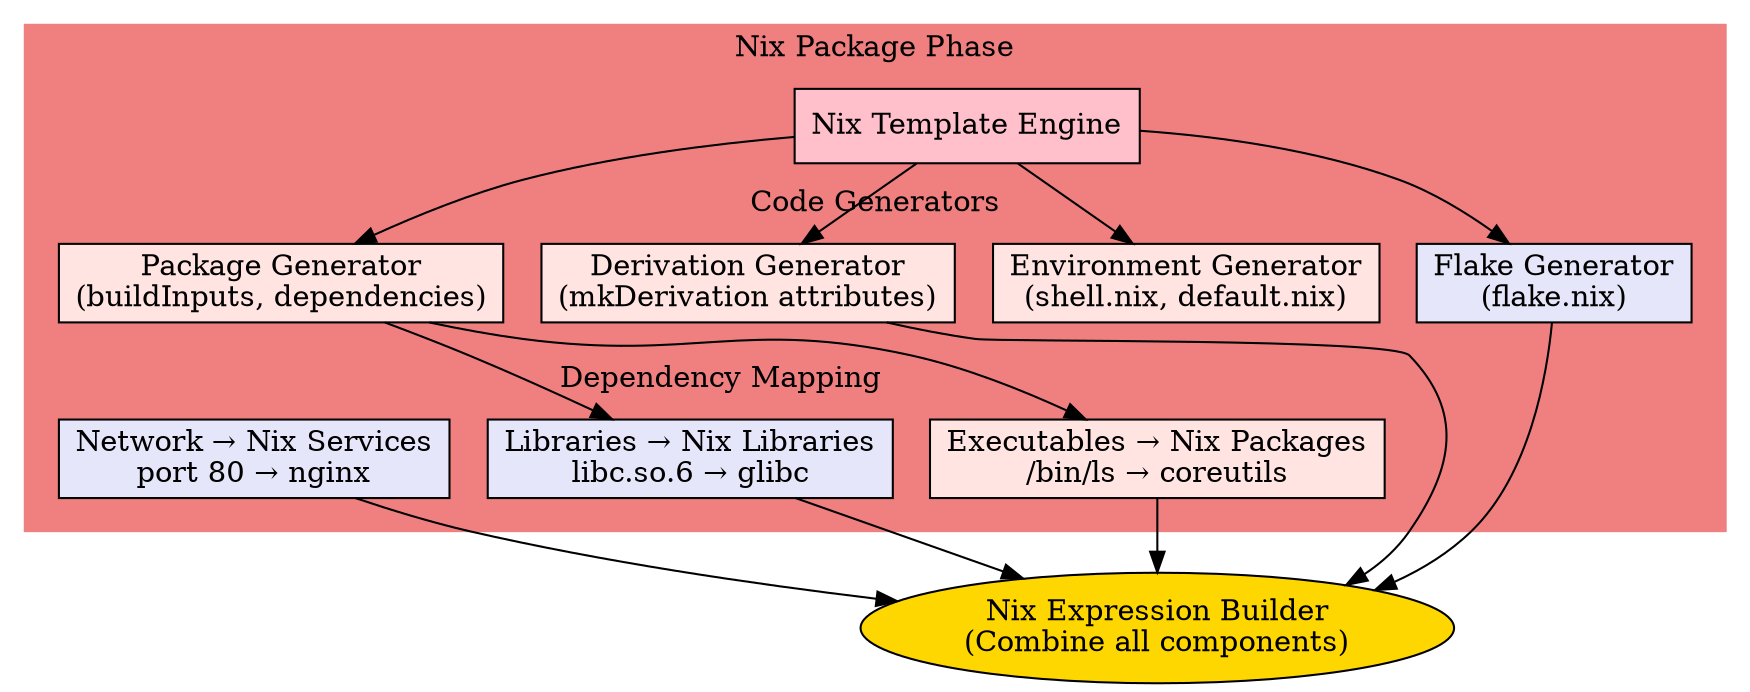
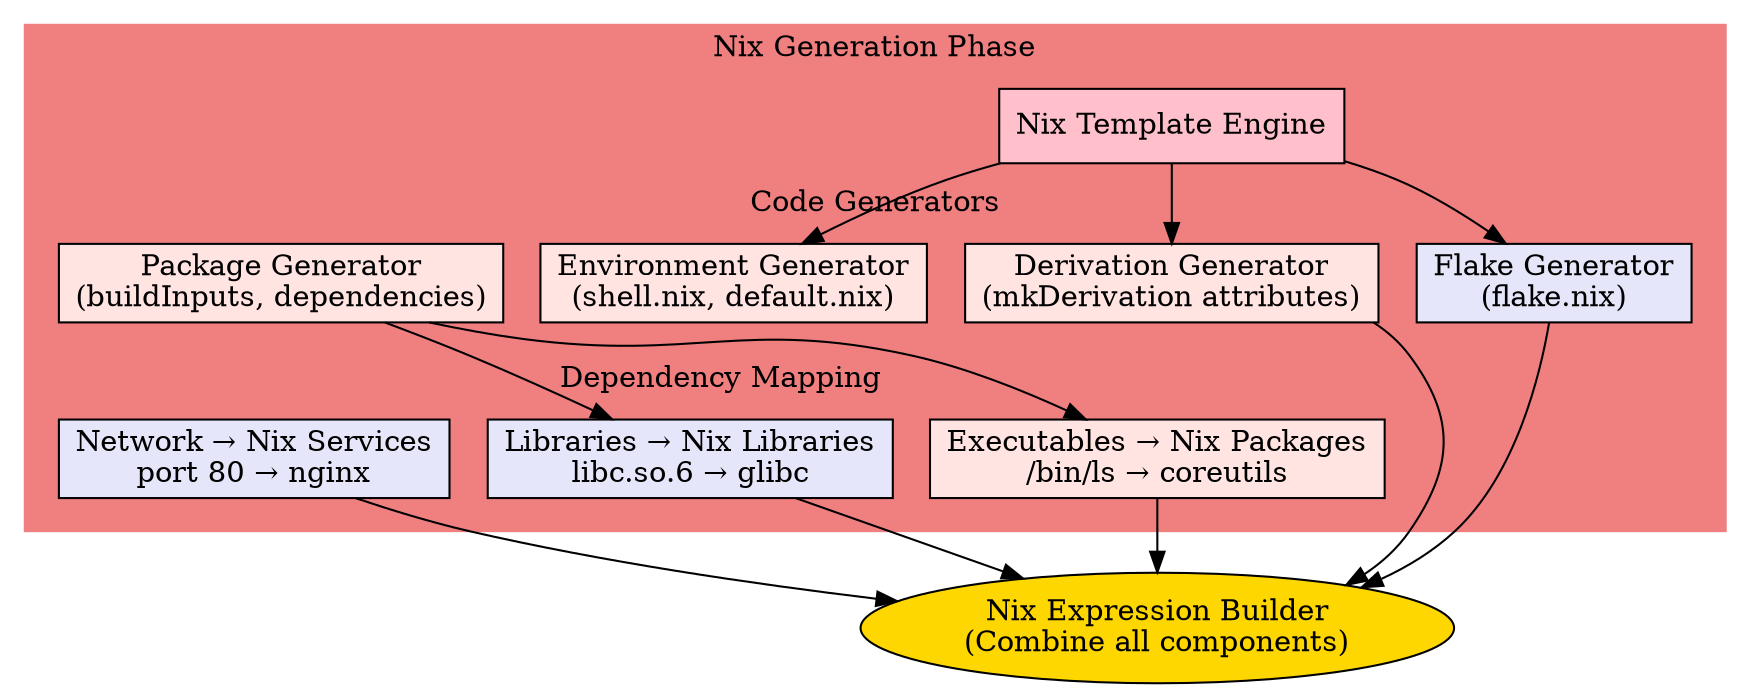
(875, 49) -> (875, 49)
(579, 167) -> none
